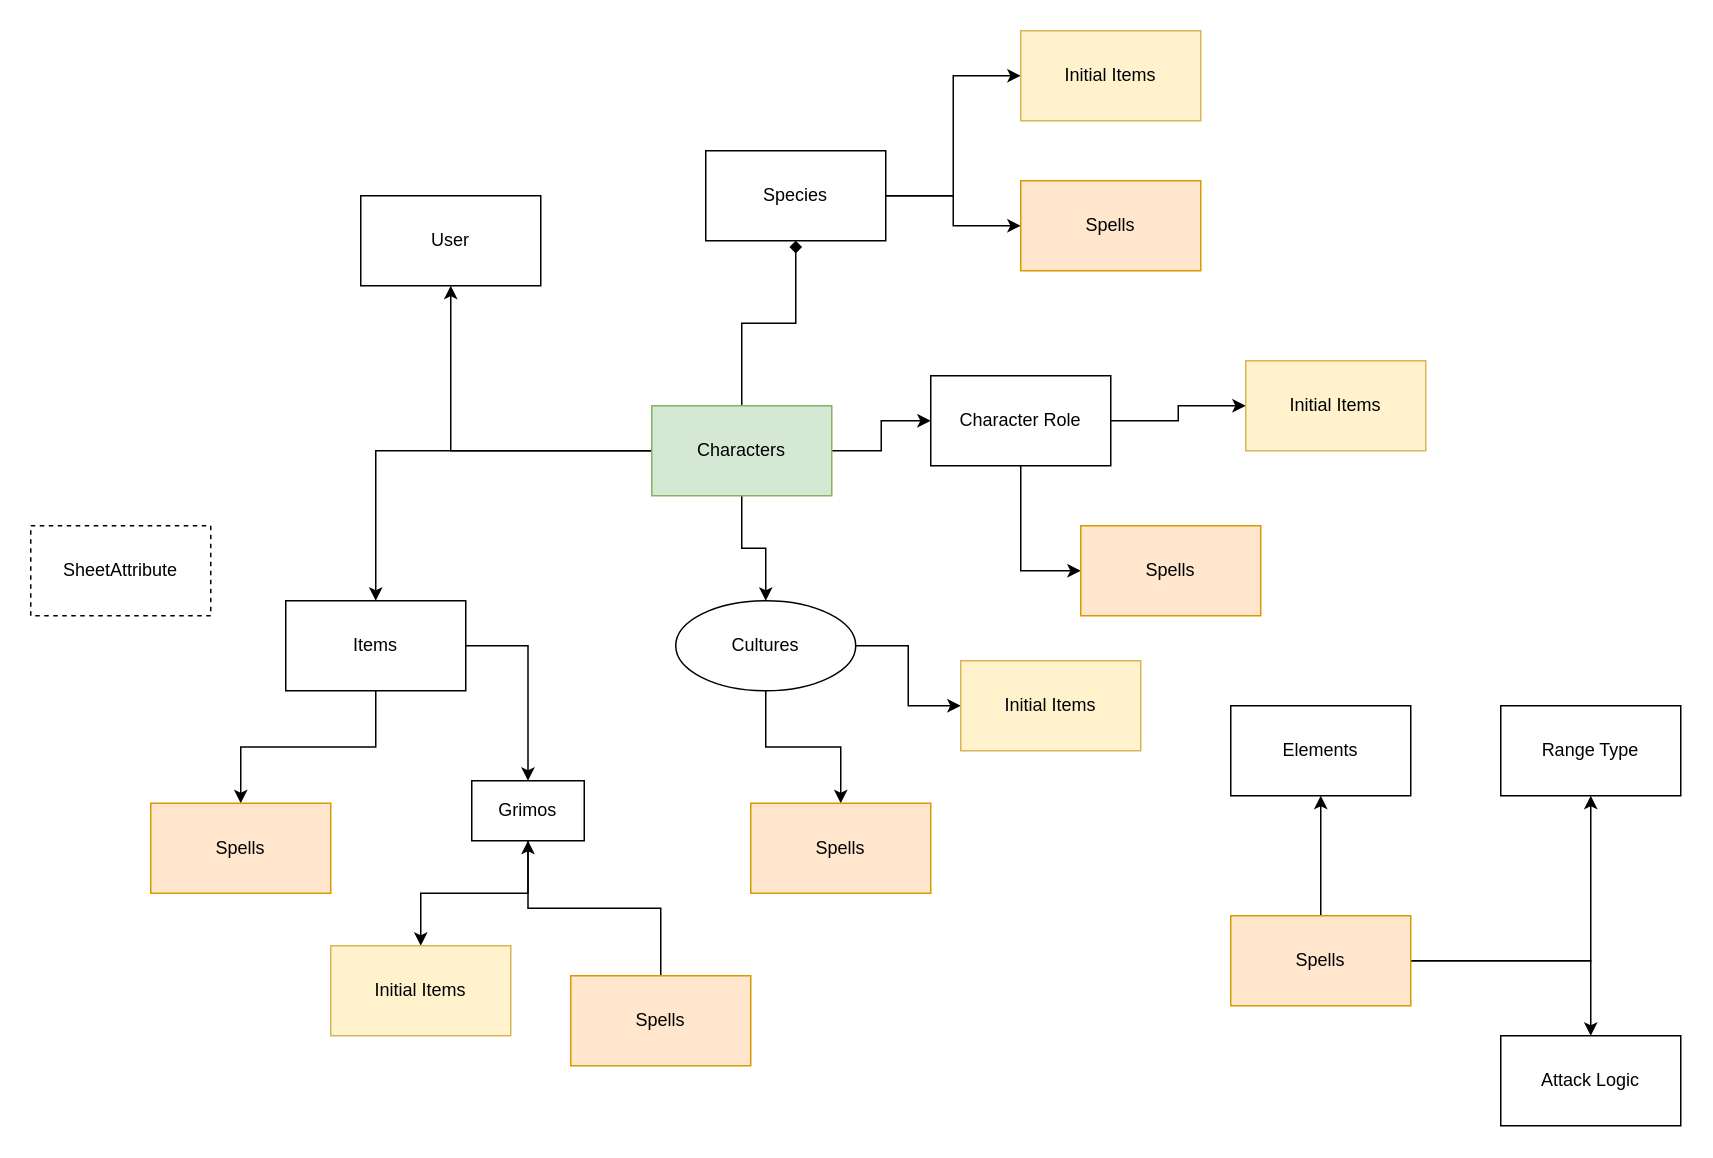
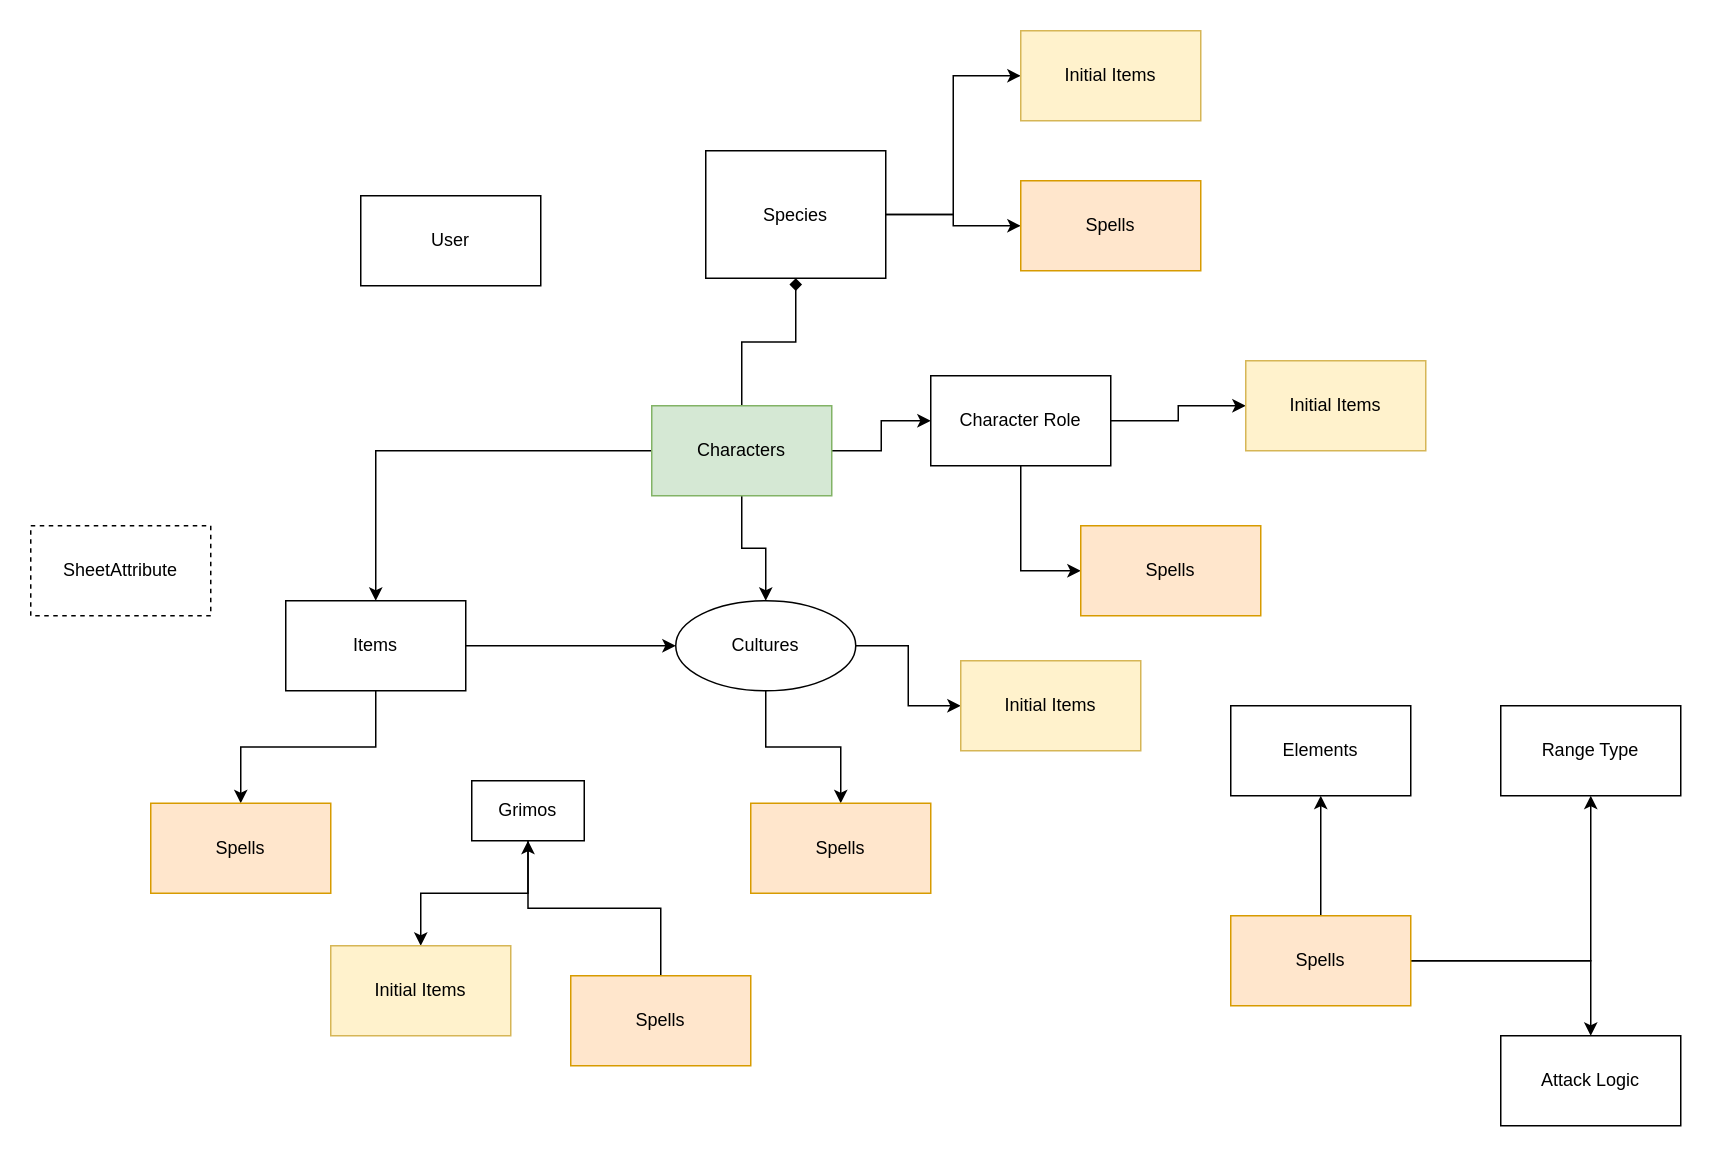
(796, 196) -> (796, 215)
(451, 372) -> none
(528, 707) -> (595, 646)
